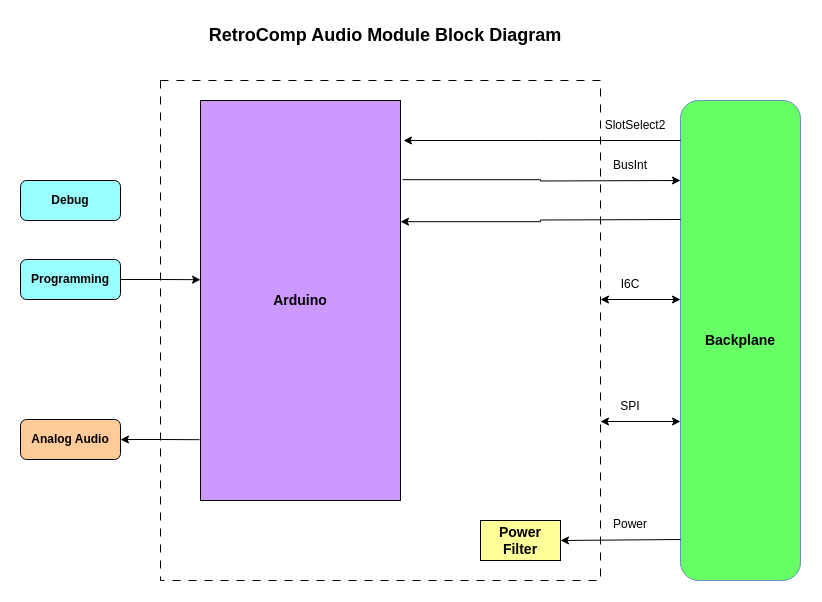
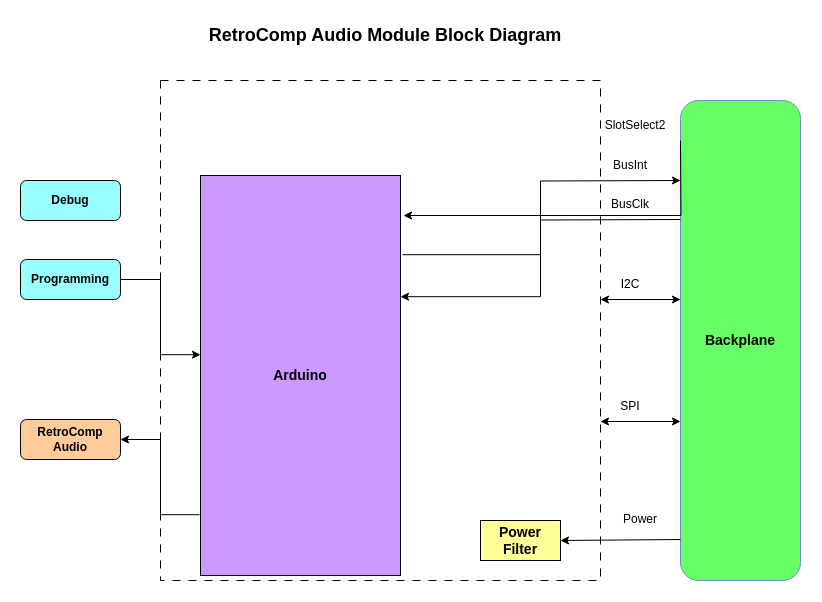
none -> (631, 205)
(631, 285) -> (631, 285)
(301, 301) -> (301, 376)
(71, 440) -> (71, 440)
(631, 525) -> (641, 520)
